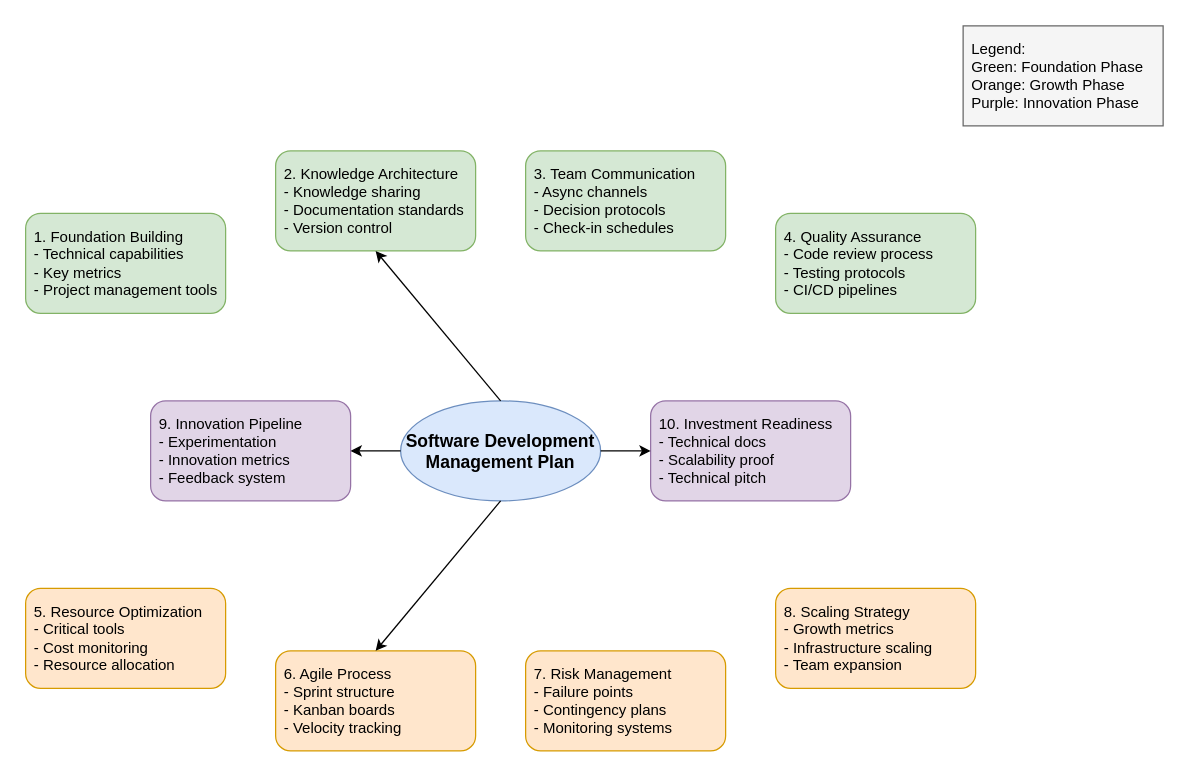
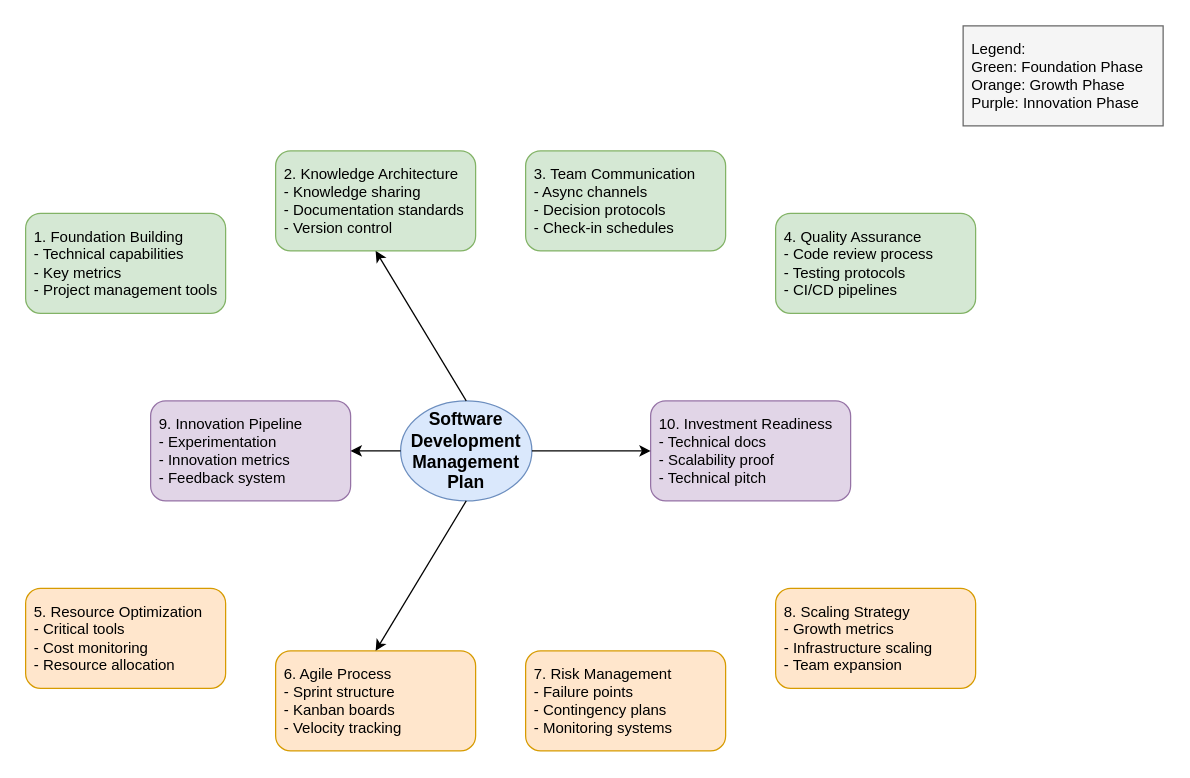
(501, 451) -> (466, 451)
